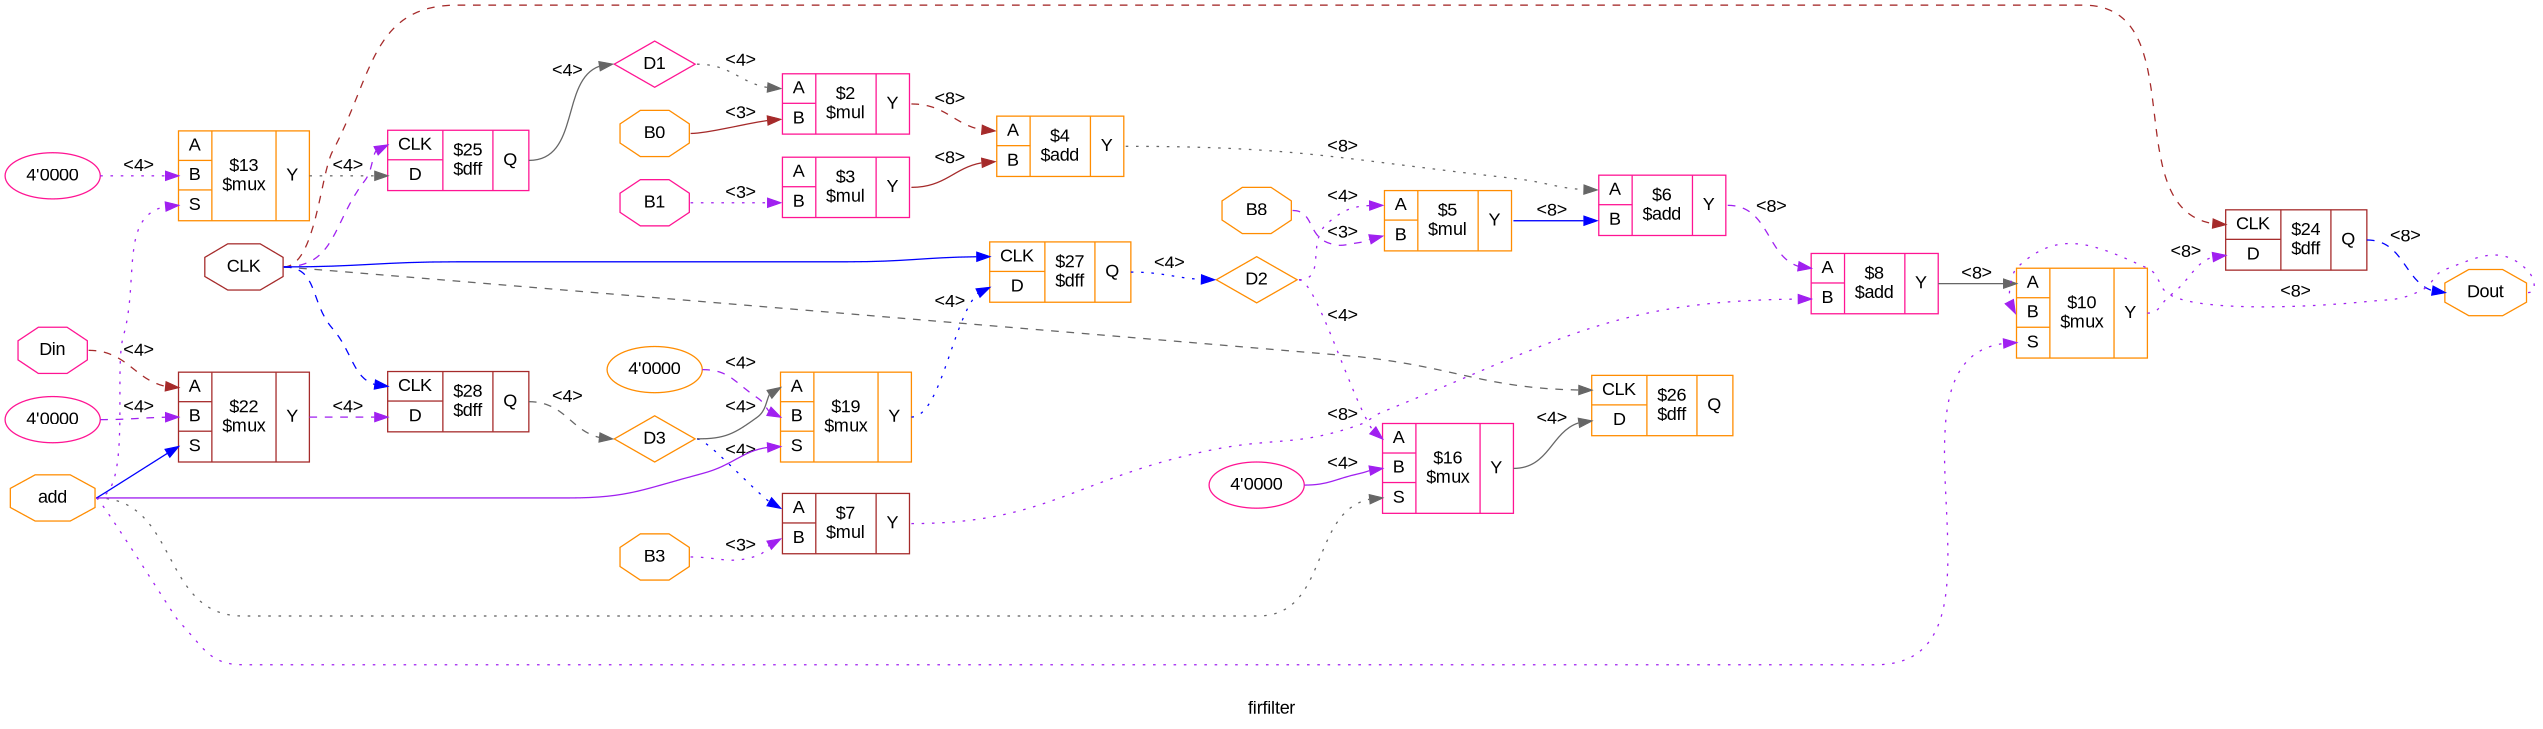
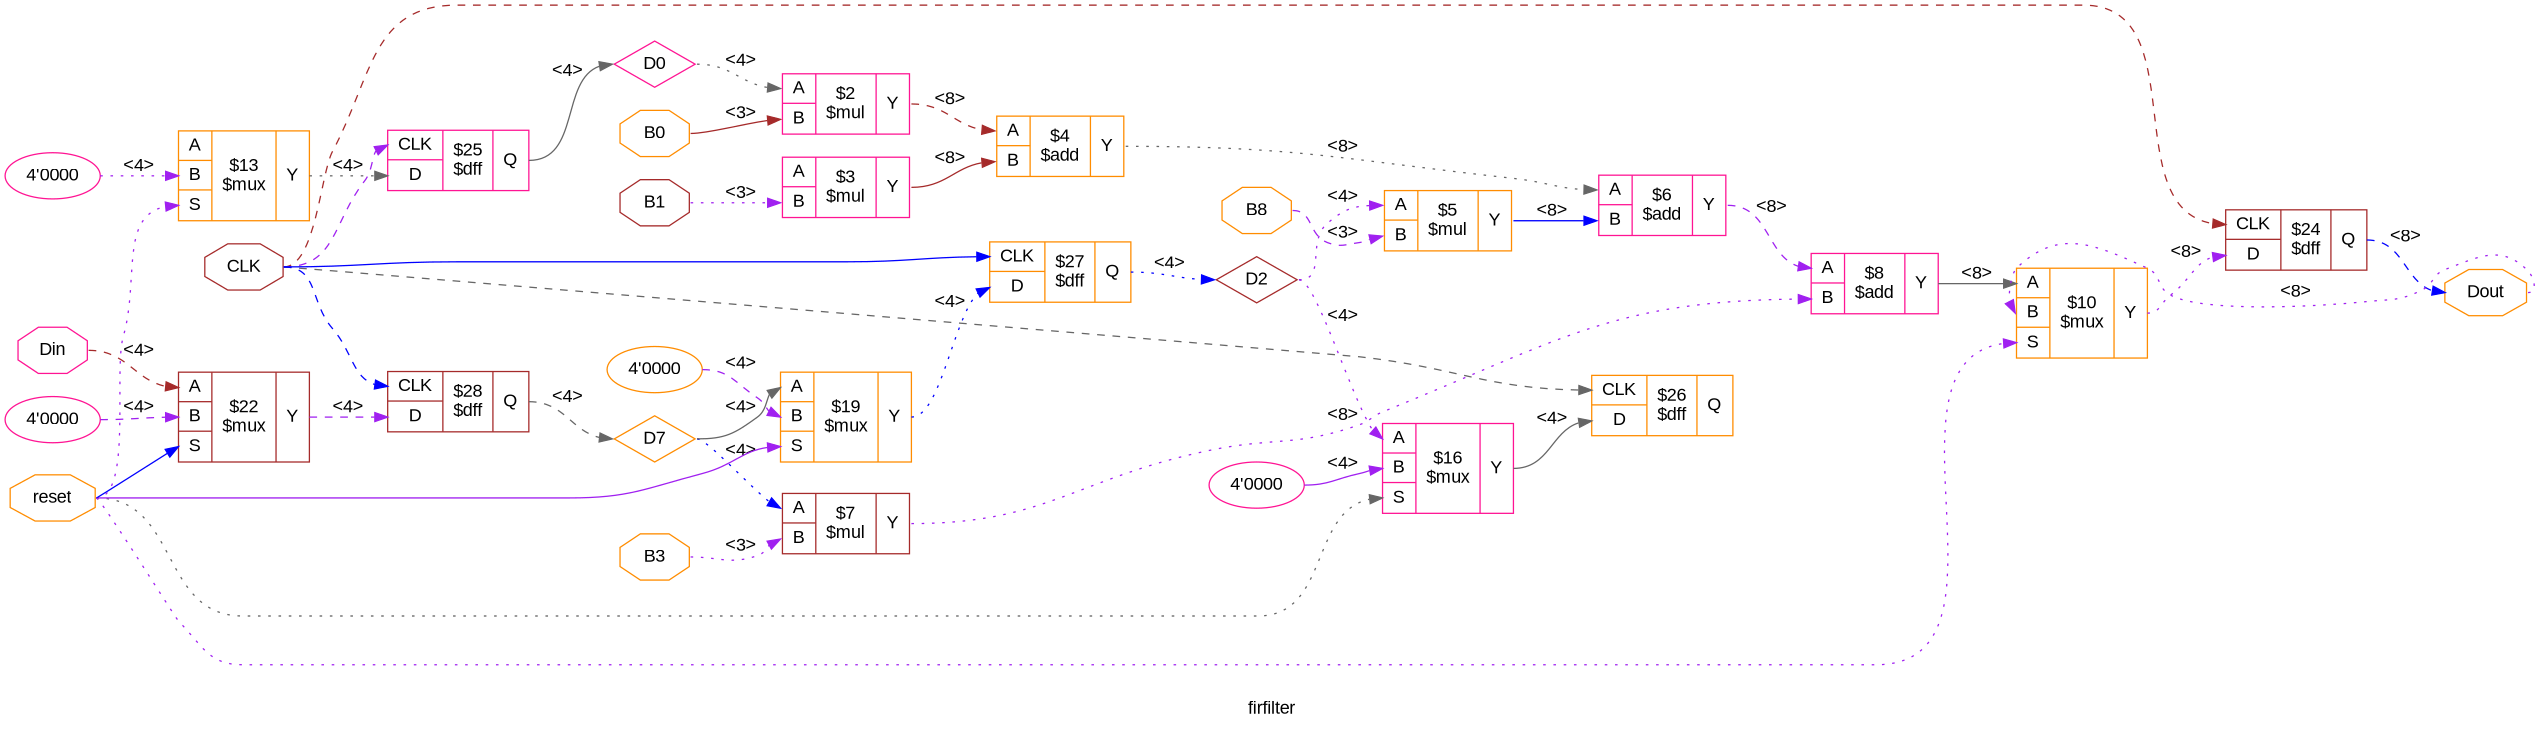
(655, 64) -> (655, 64)
(655, 203) -> (655, 203)
(1257, 280) -> (1257, 280)
(655, 439) -> (655, 439)
(53, 498) -> (53, 498)
